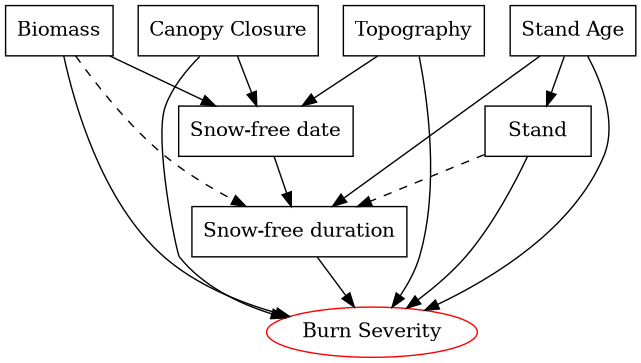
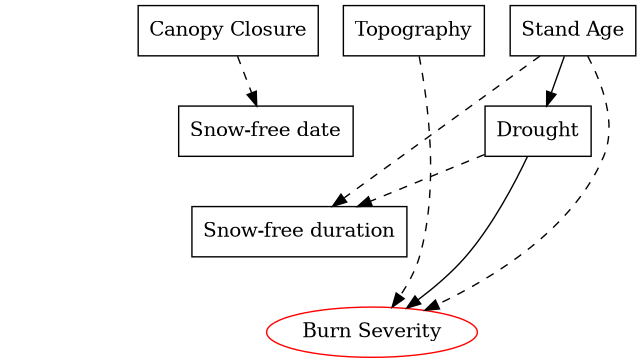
(59, 31) -> none
(245, 75) -> (245, 75)
(346, 77) -> none
(442, 127) -> (442, 127)
(538, 131) -> (538, 131)
(430, 166) -> (430, 166)
(280, 175) -> none
(169, 206) -> none
(571, 208) -> (571, 208)
(332, 276) -> none
